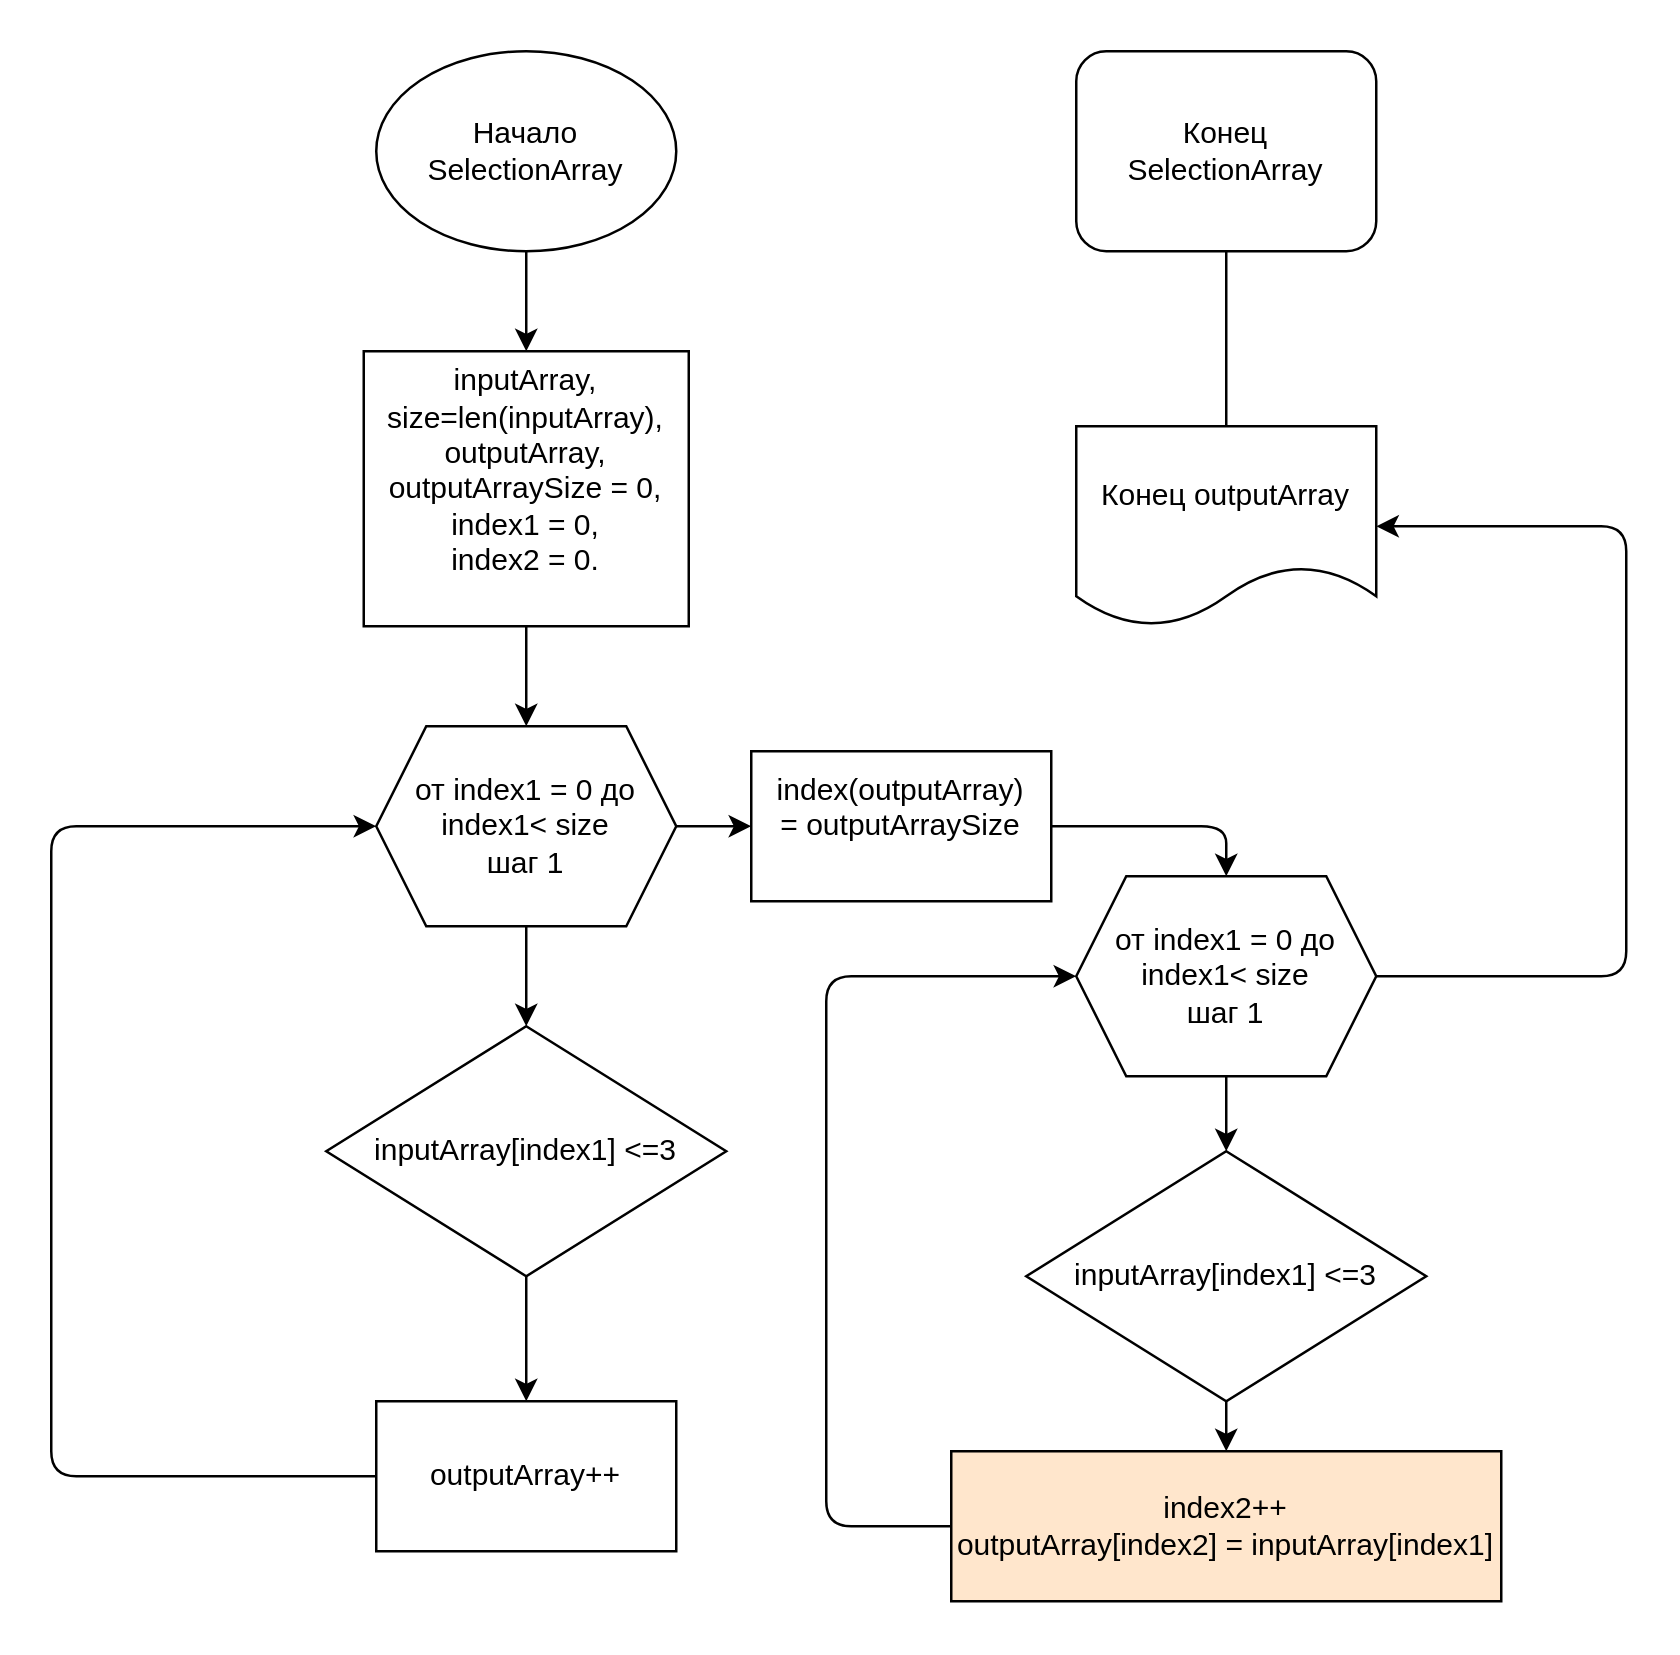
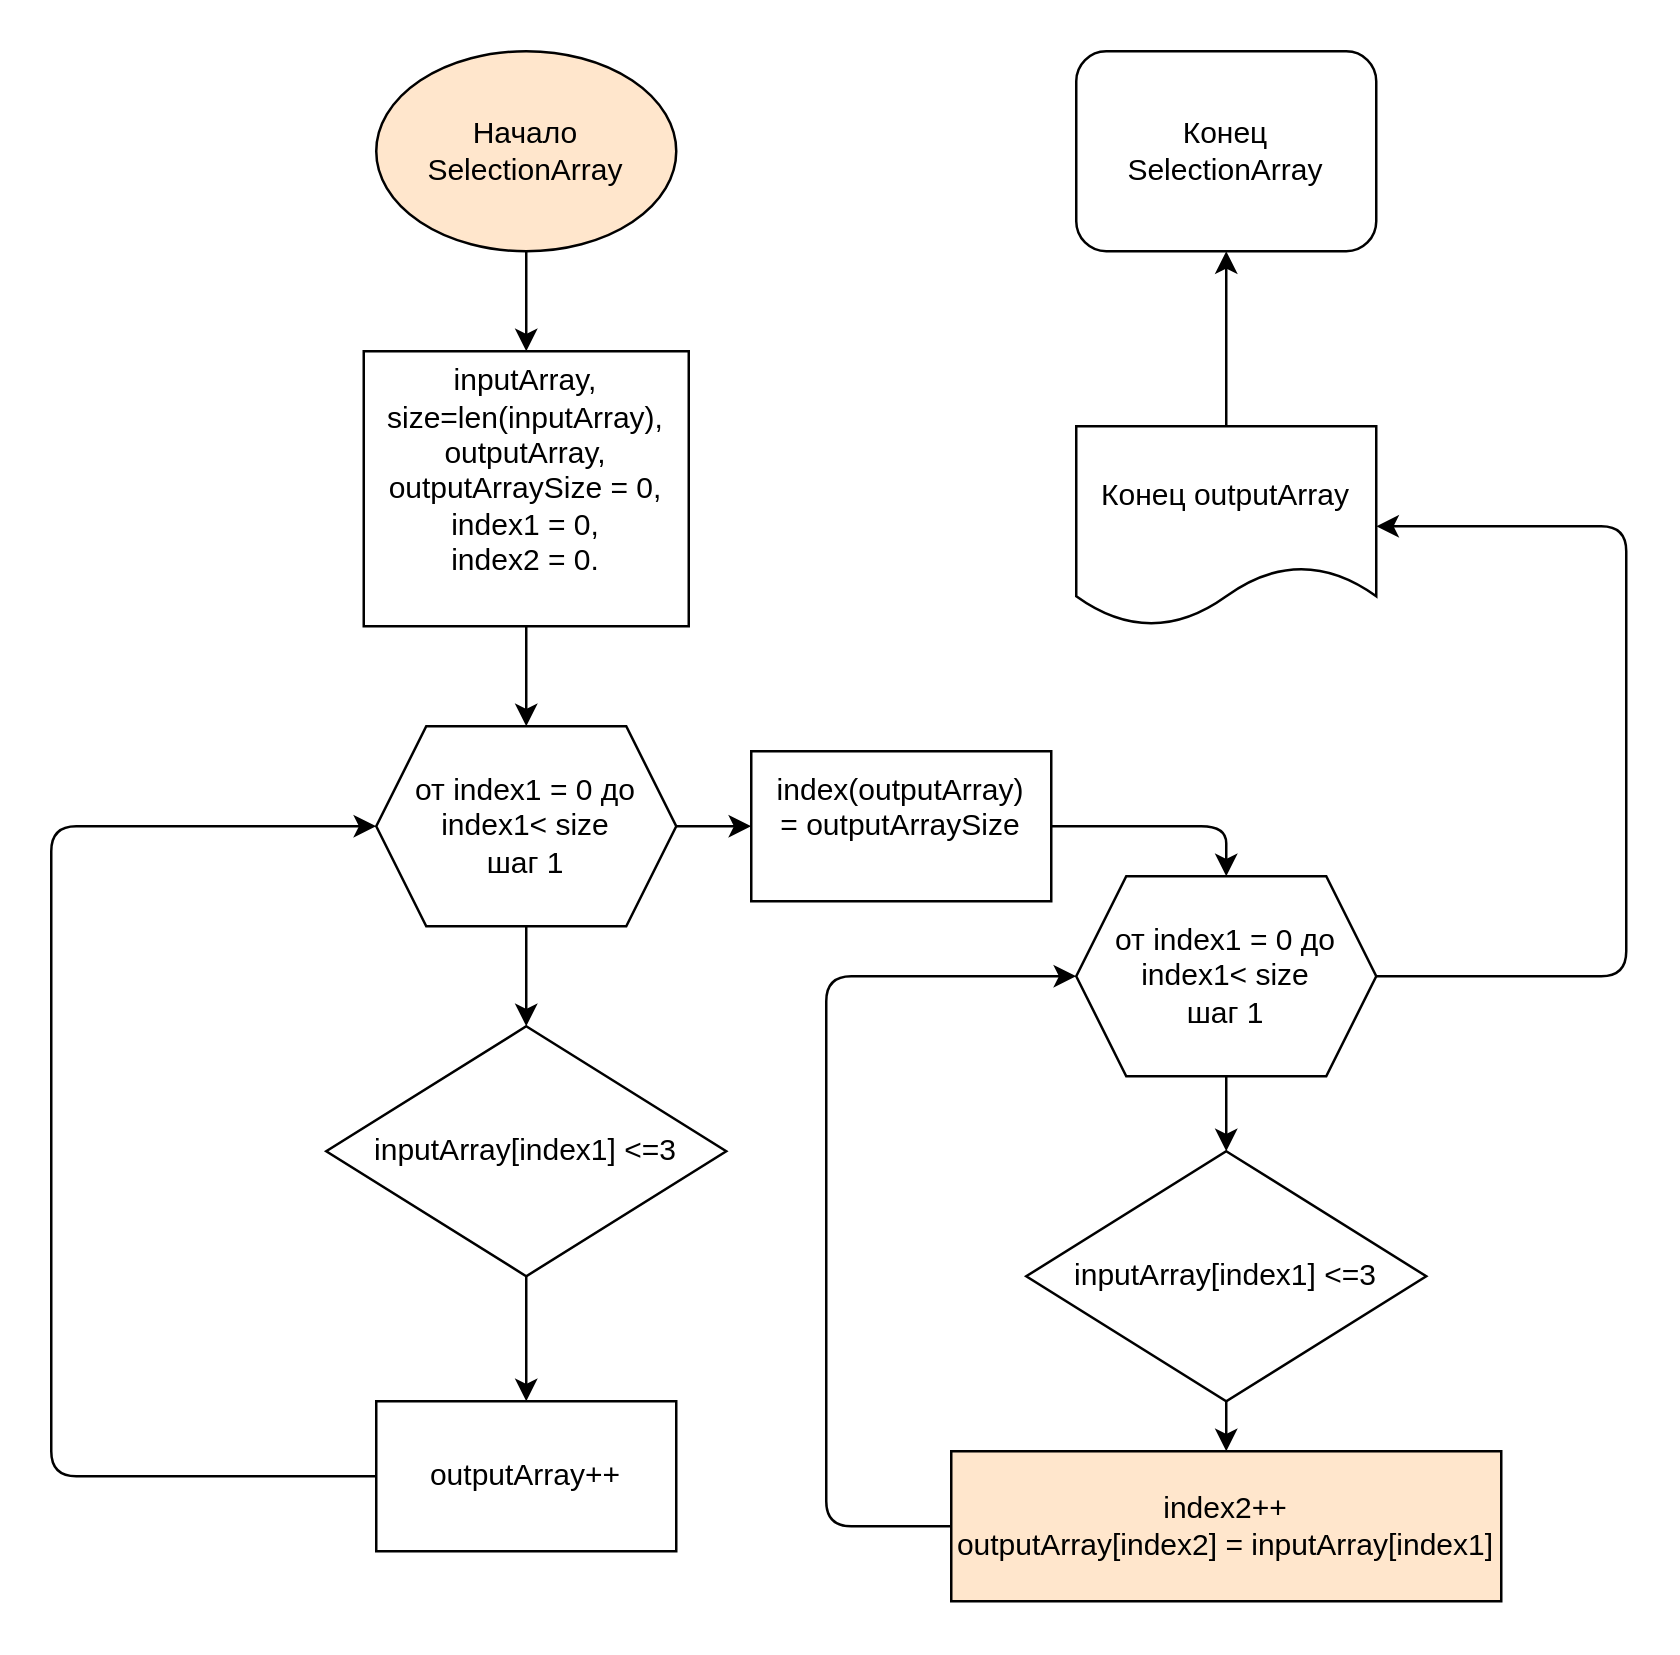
(526, 151) -> (526, 151)
(1226, 262) -> (1226, 269)
